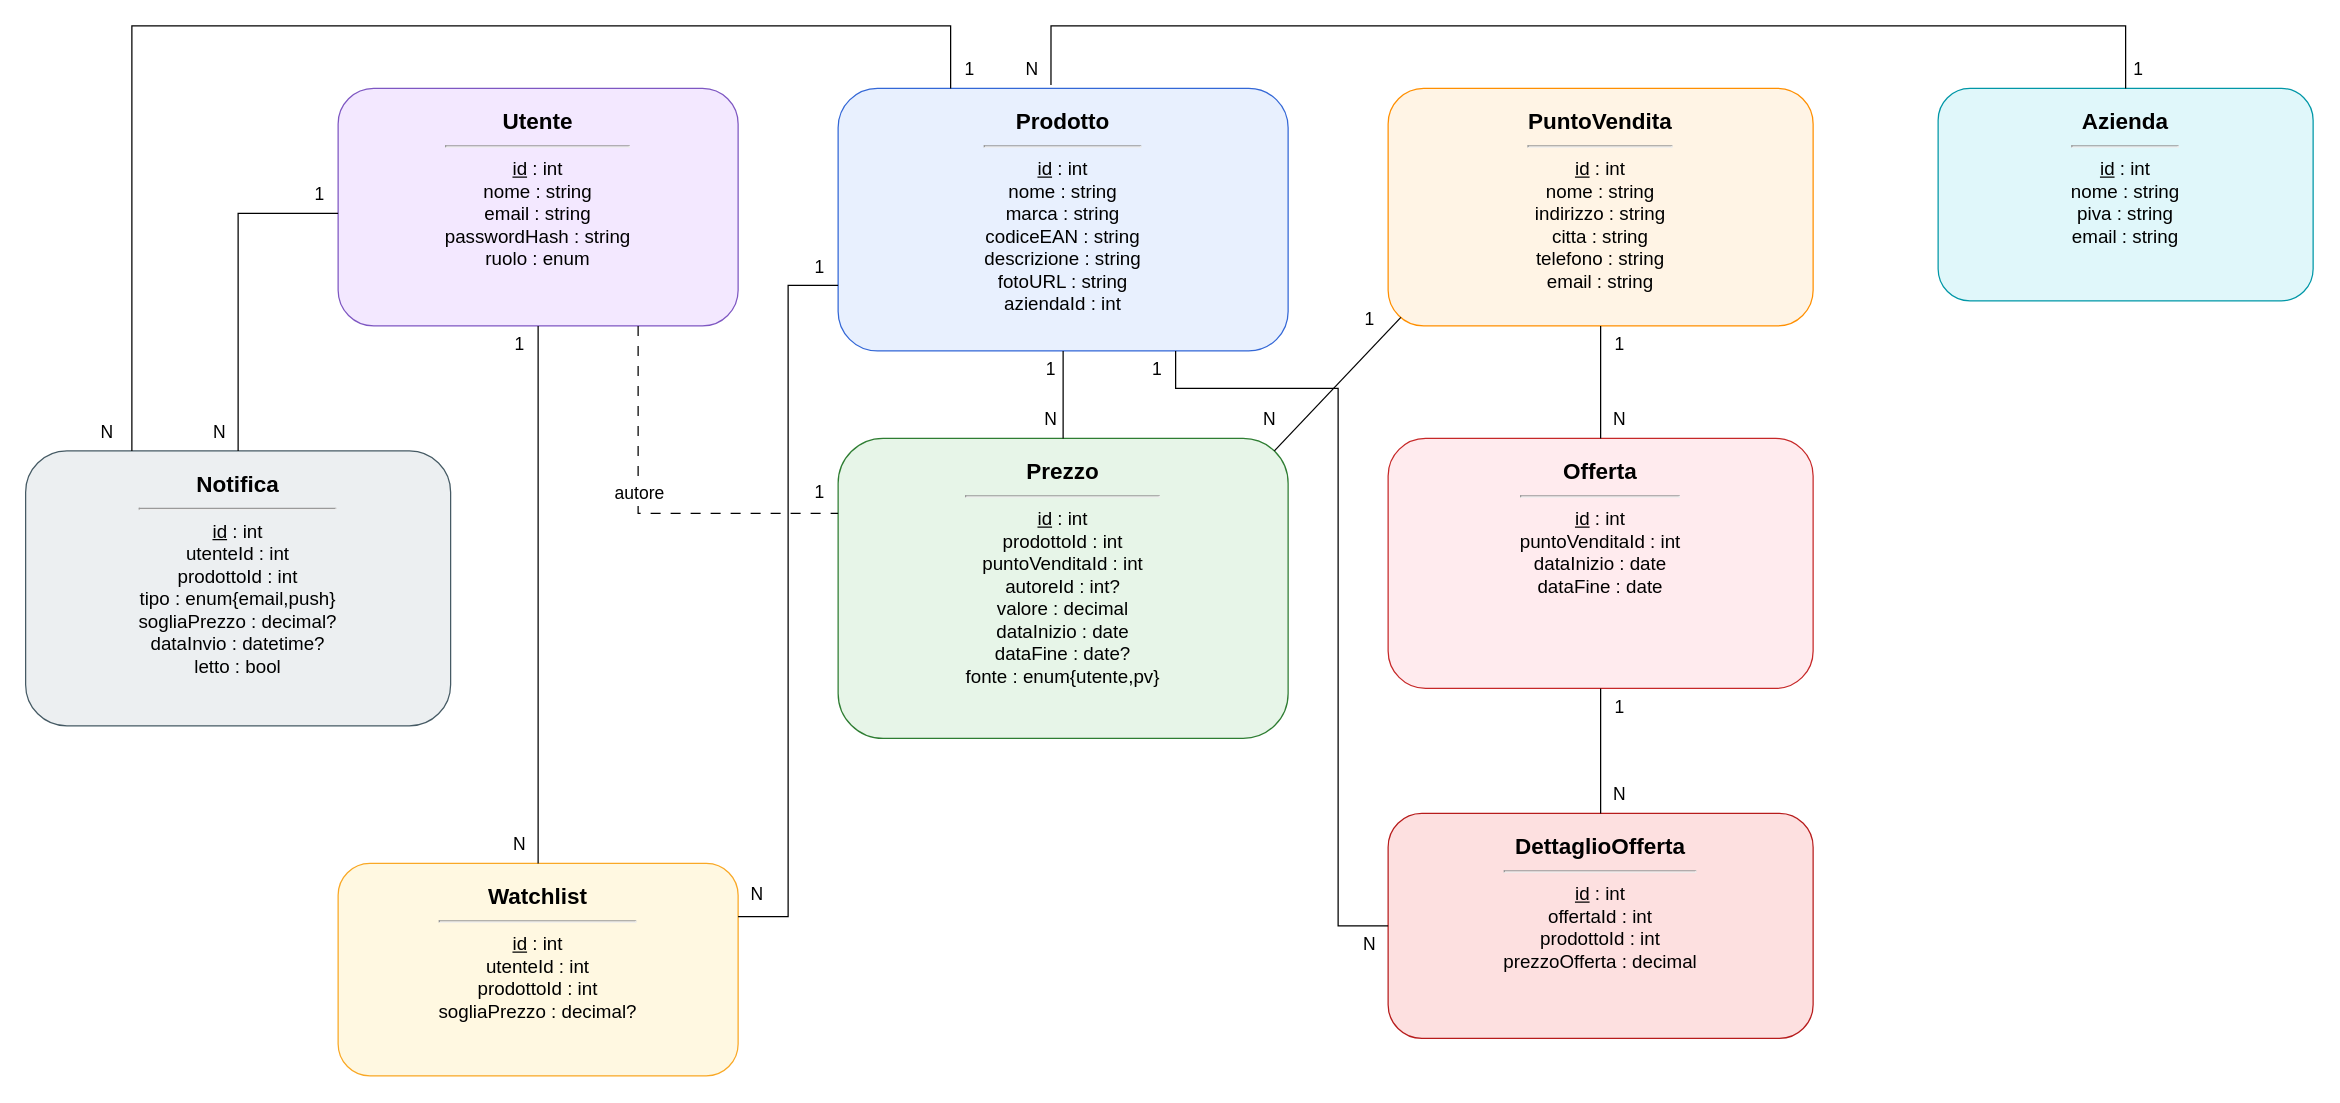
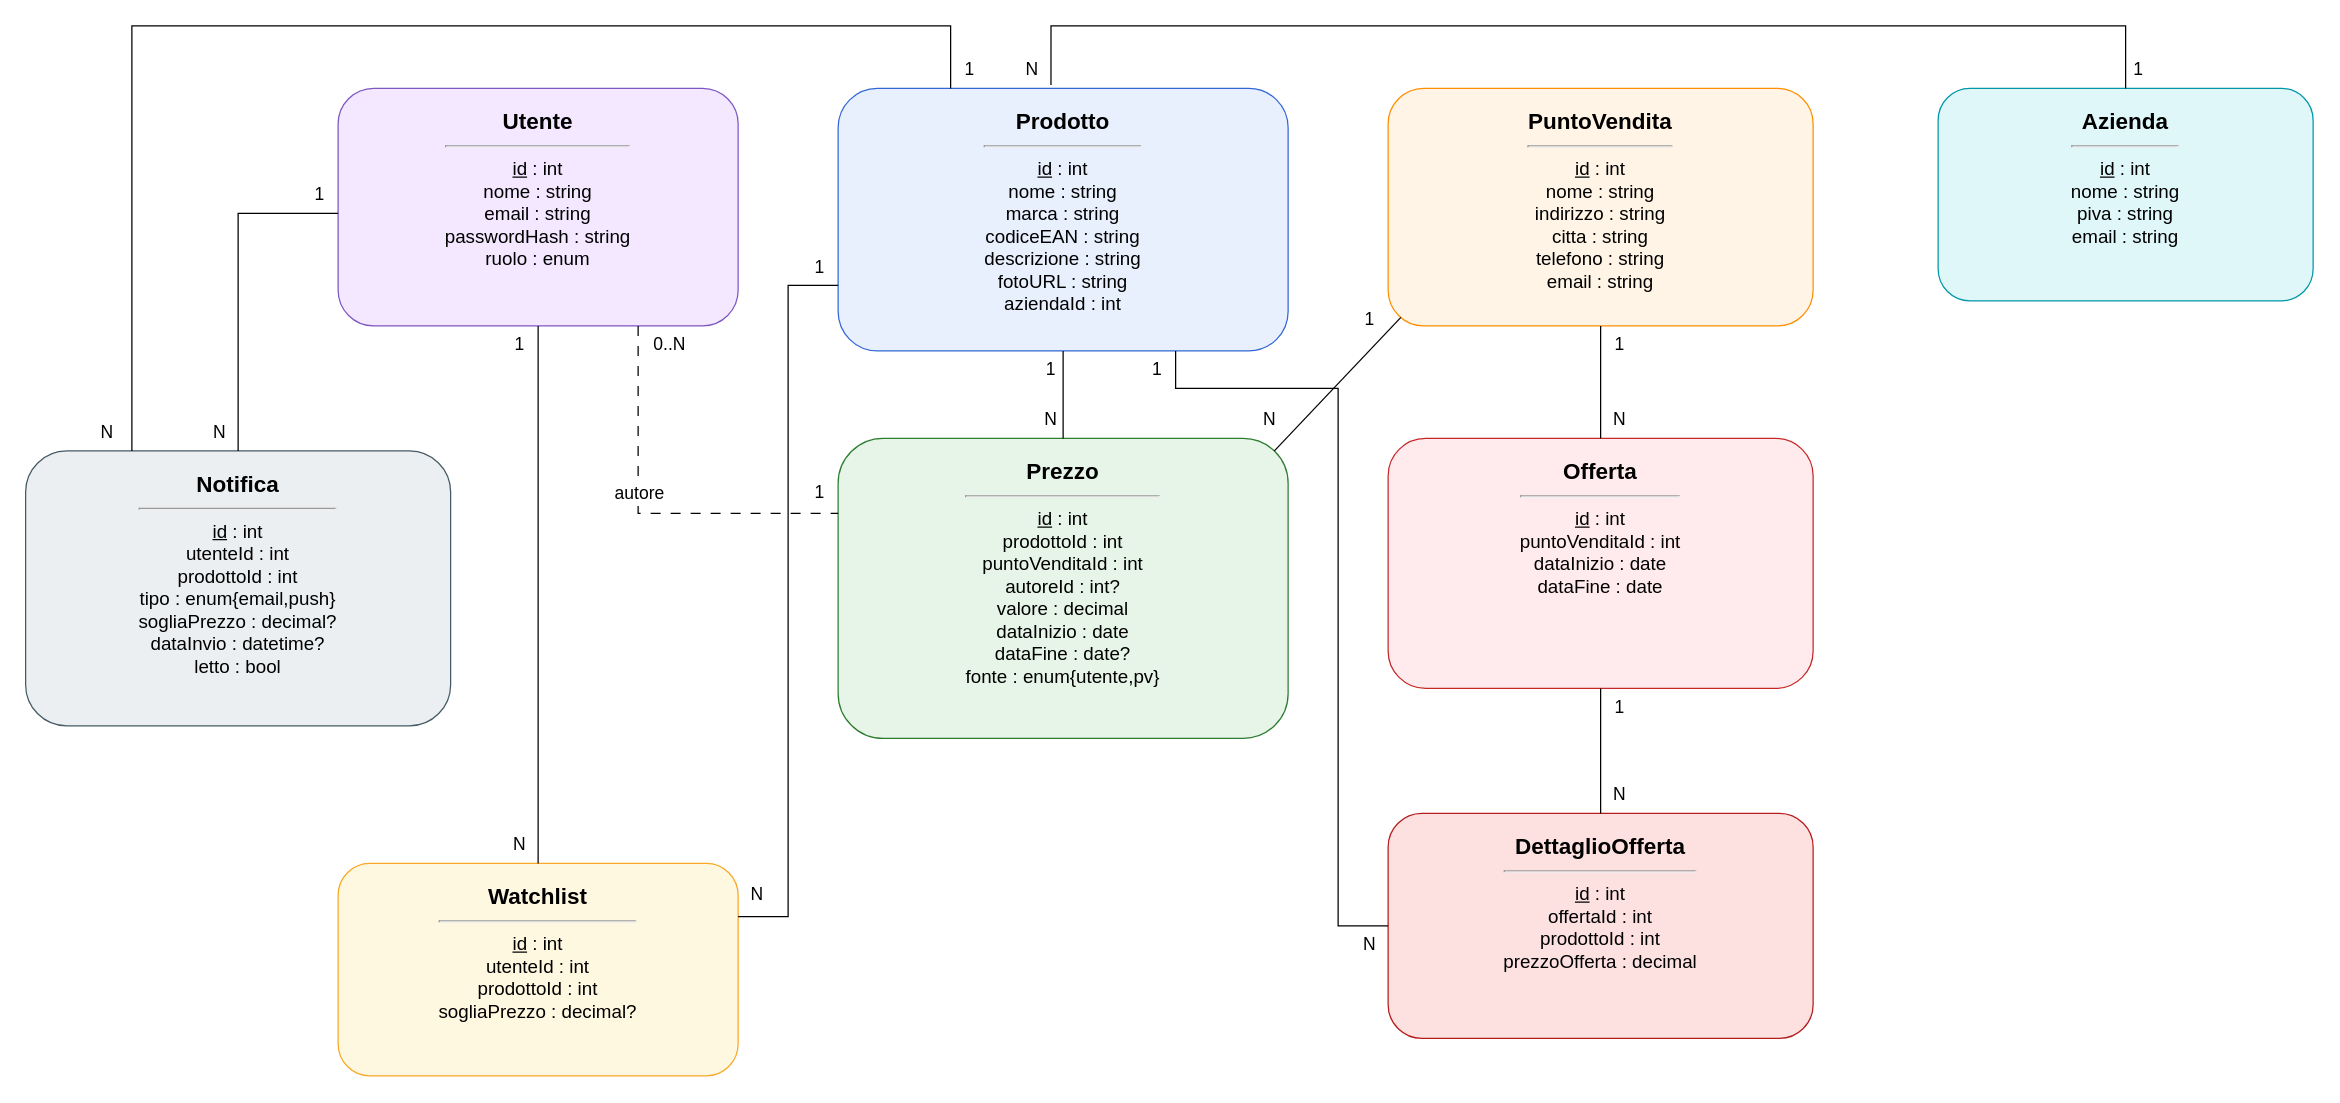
none -> (669, 344)
